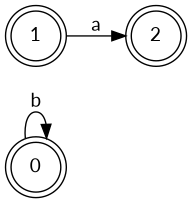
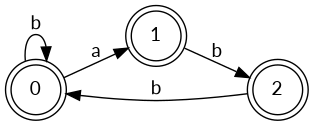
(96, 26) -> (217, 52)
none -> (90, 66)
none -> (164, 100)
